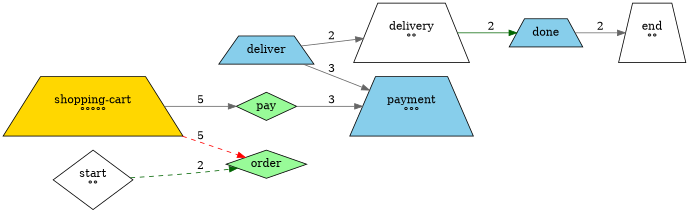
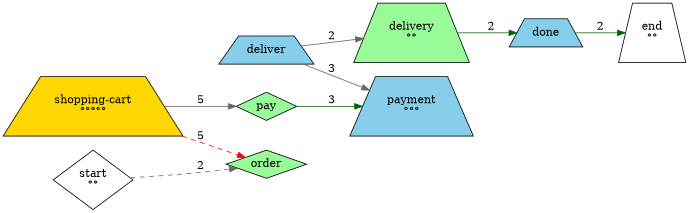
(412, 33) -> (412, 33)
(596, 33) -> (596, 33)
(325, 106) -> (325, 106)
(180, 174) -> (180, 174)
